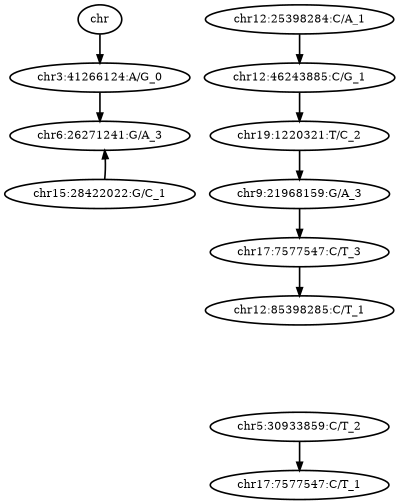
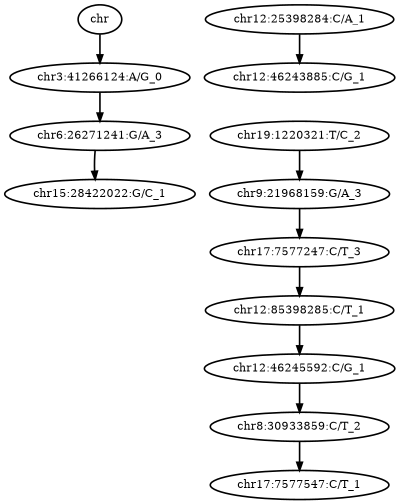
(300, 103) -> none
(105, 169) -> (95, 161)
(300, 252) -> (300, 252)
none -> (300, 369)
(300, 427) -> (300, 427)
